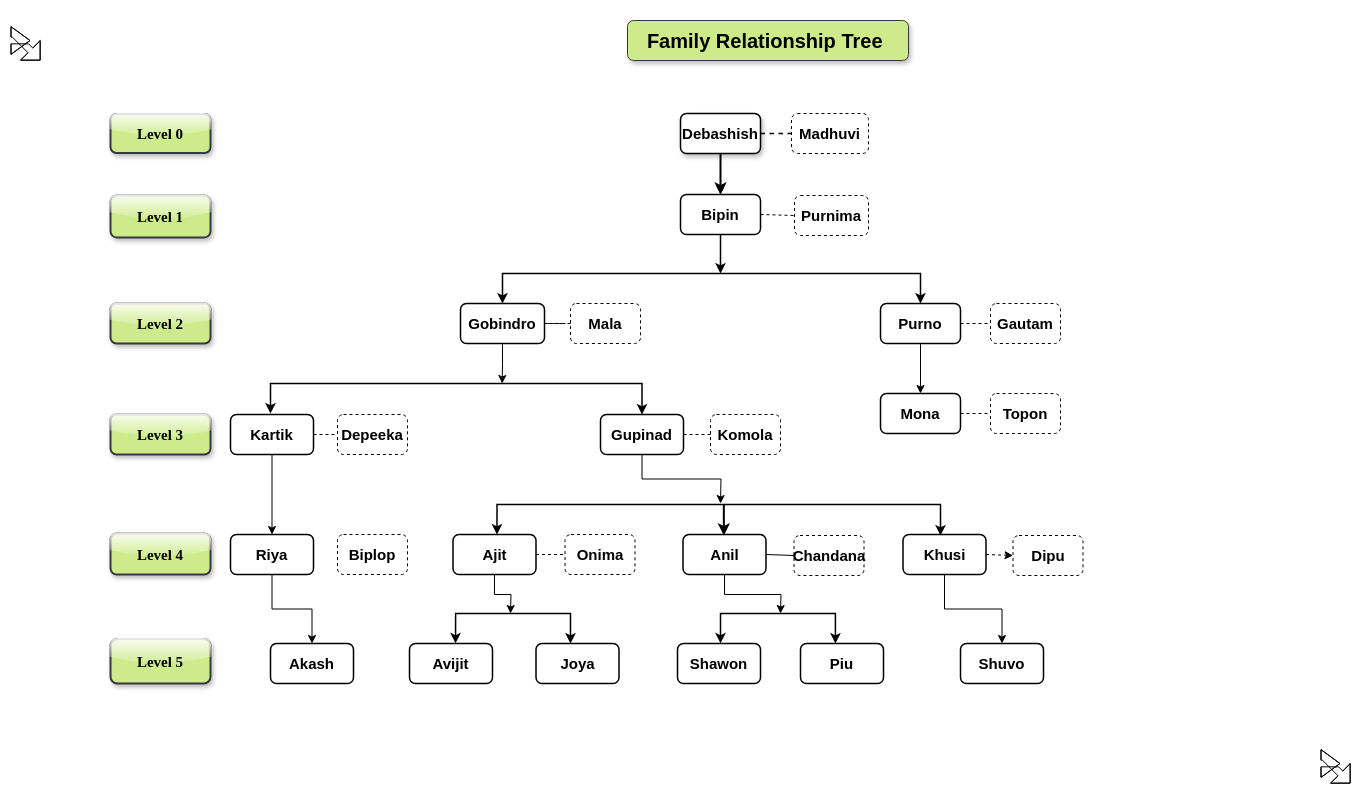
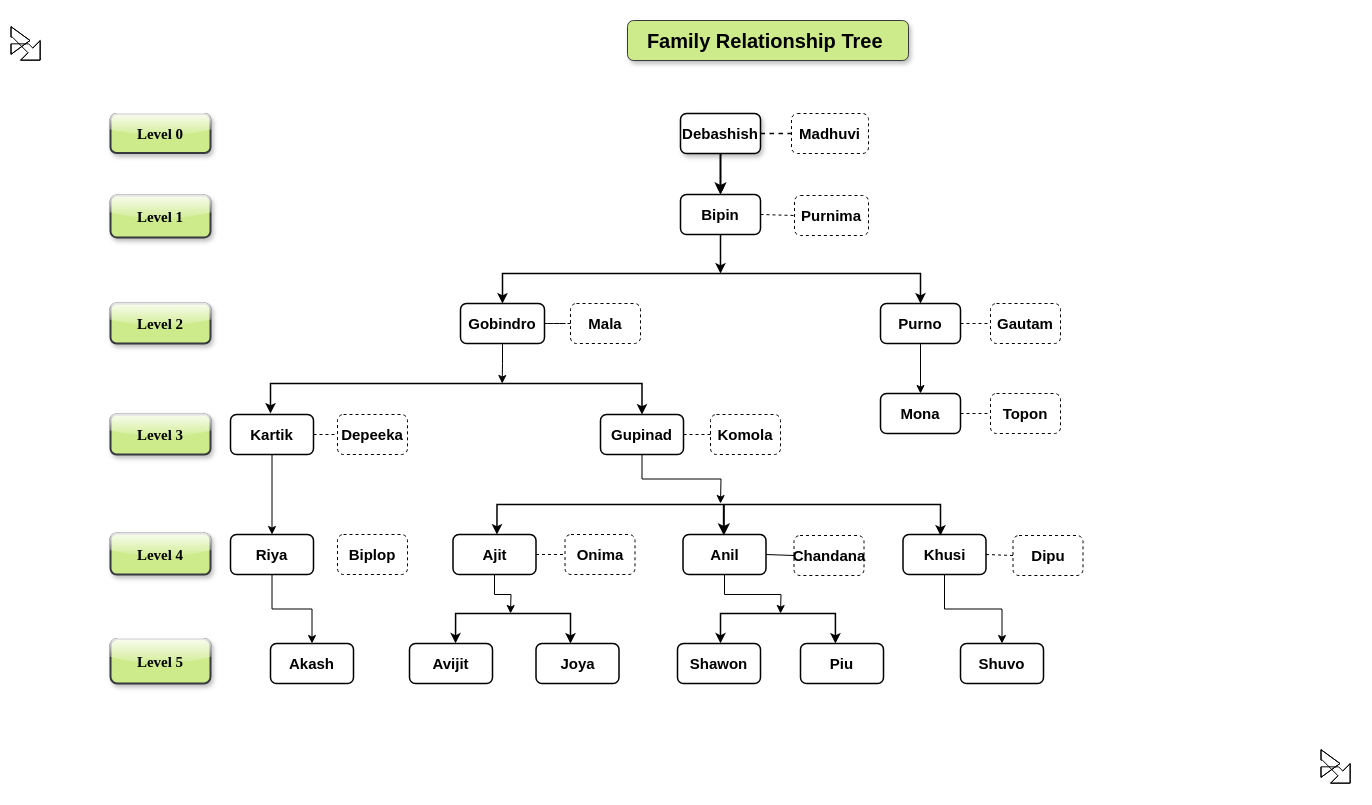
(1005, 555) -> (1008, 555)
